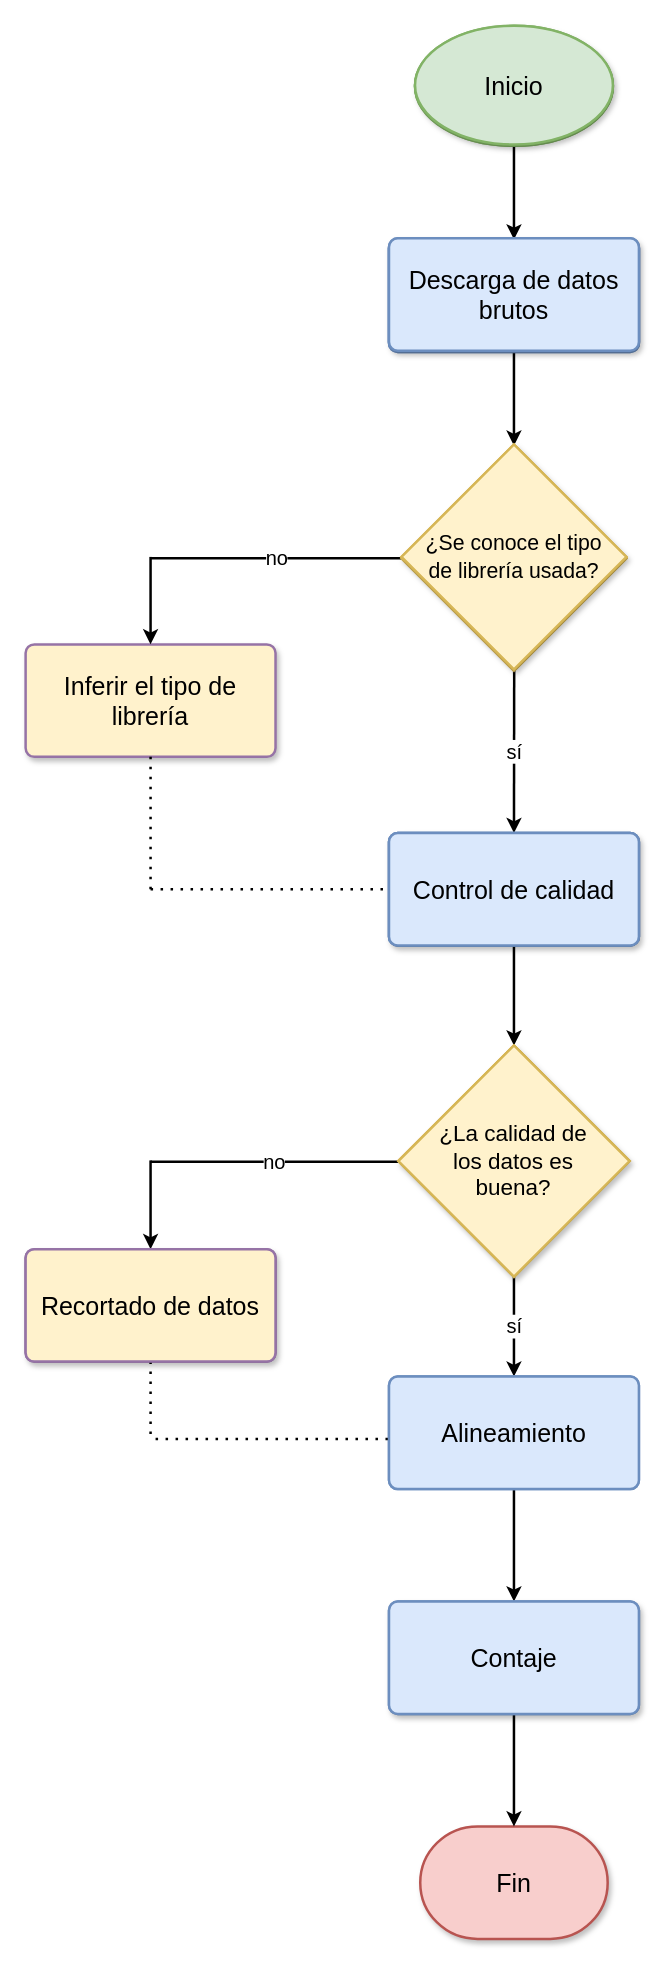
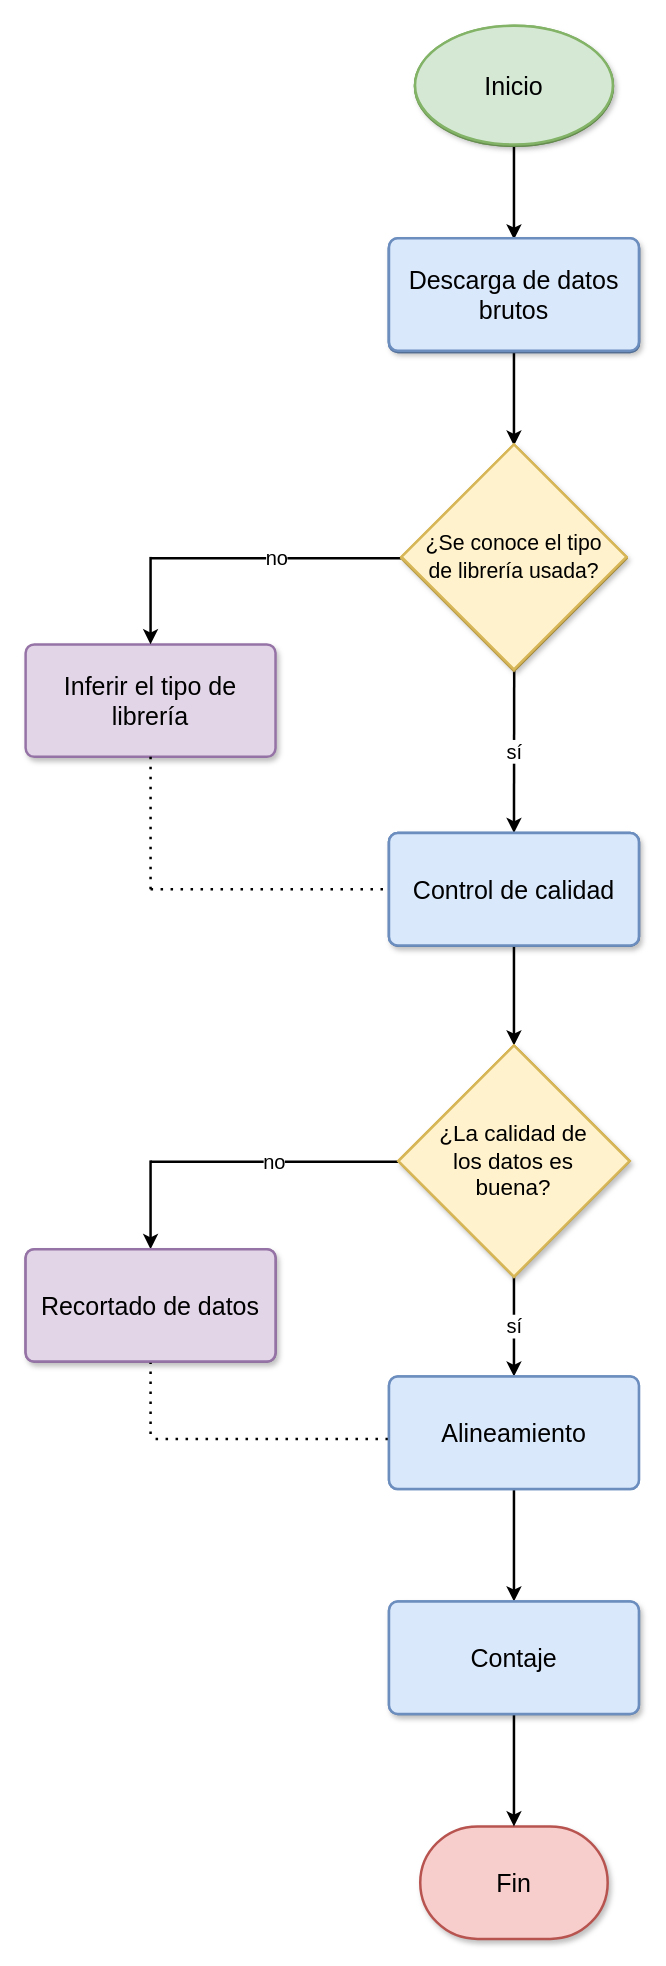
(151, 701) -> (151, 701)
(151, 1306) -> (151, 1306)
